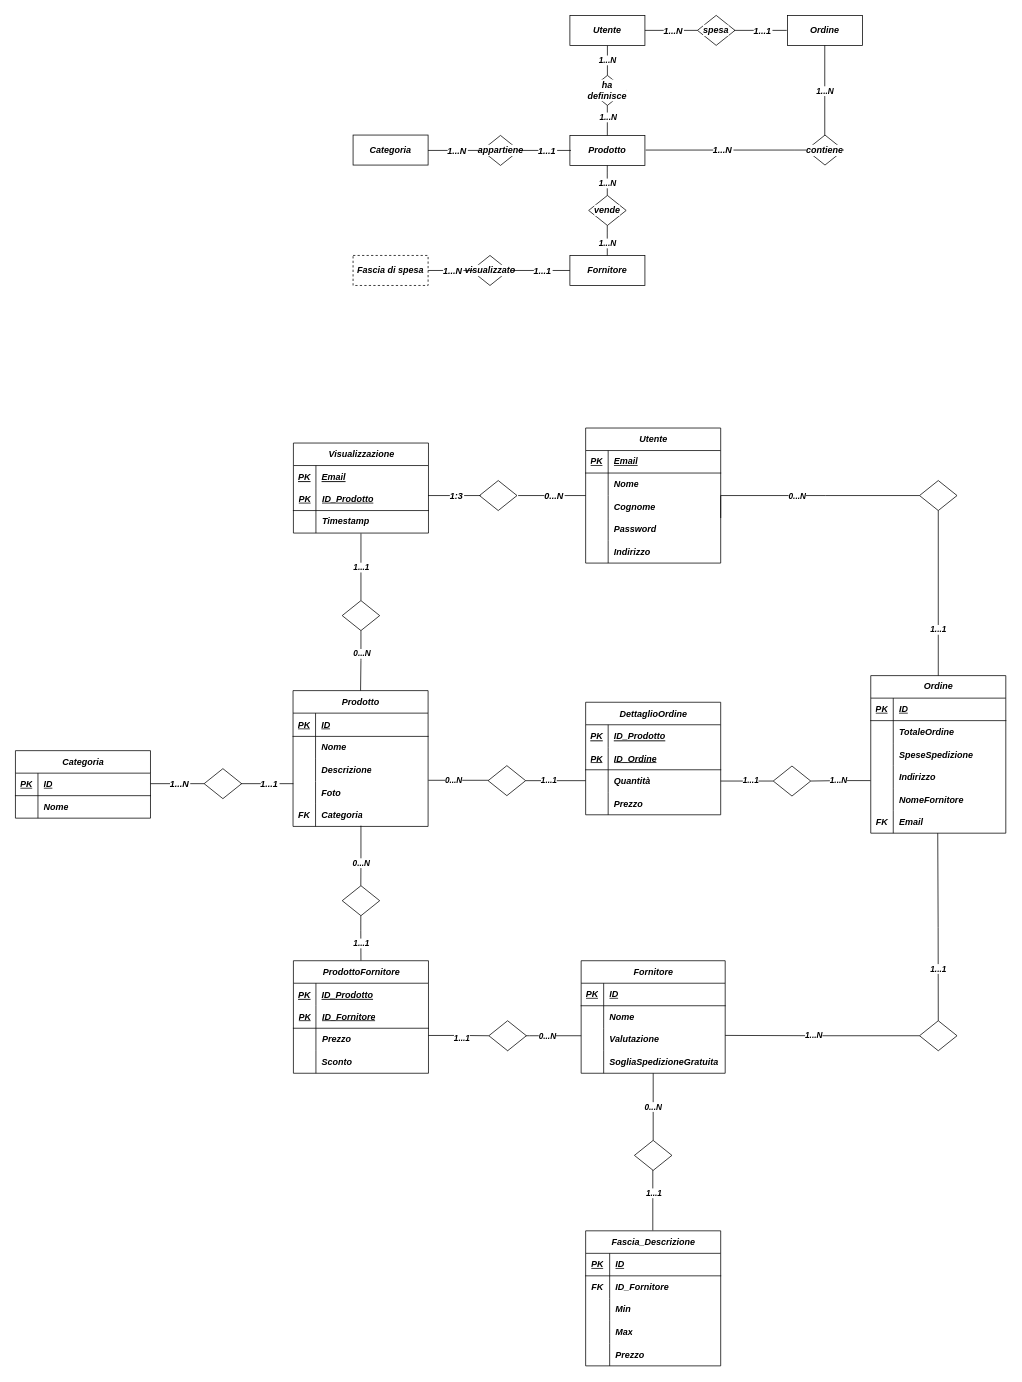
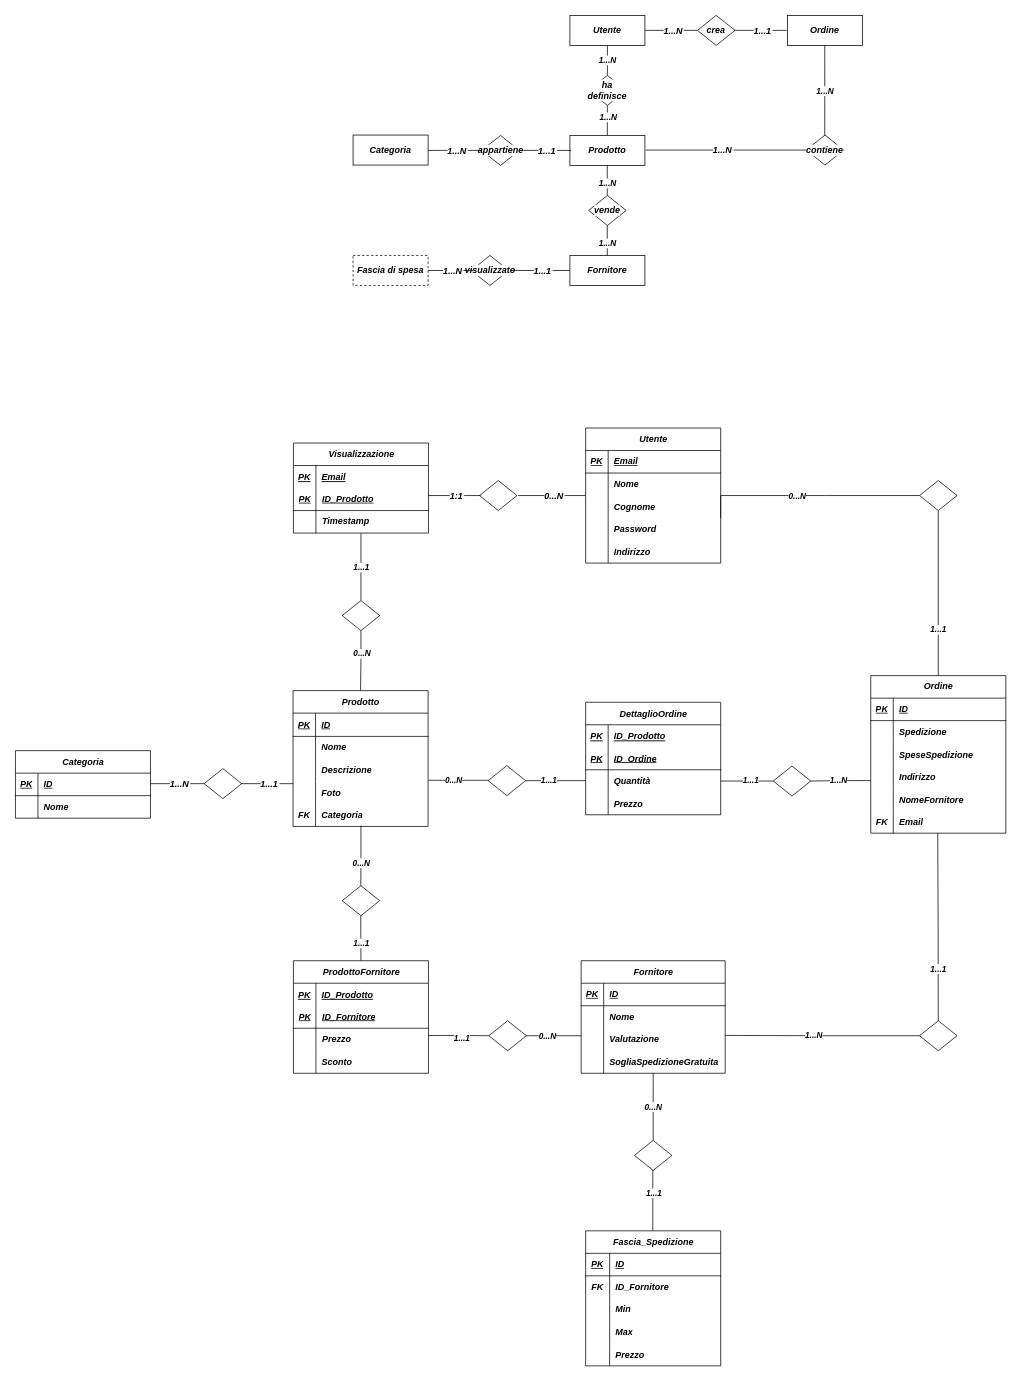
(716, 30) -> (716, 30)
(456, 496) -> (456, 496)
(926, 732) -> (921, 732)
(653, 1242) -> (653, 1242)
